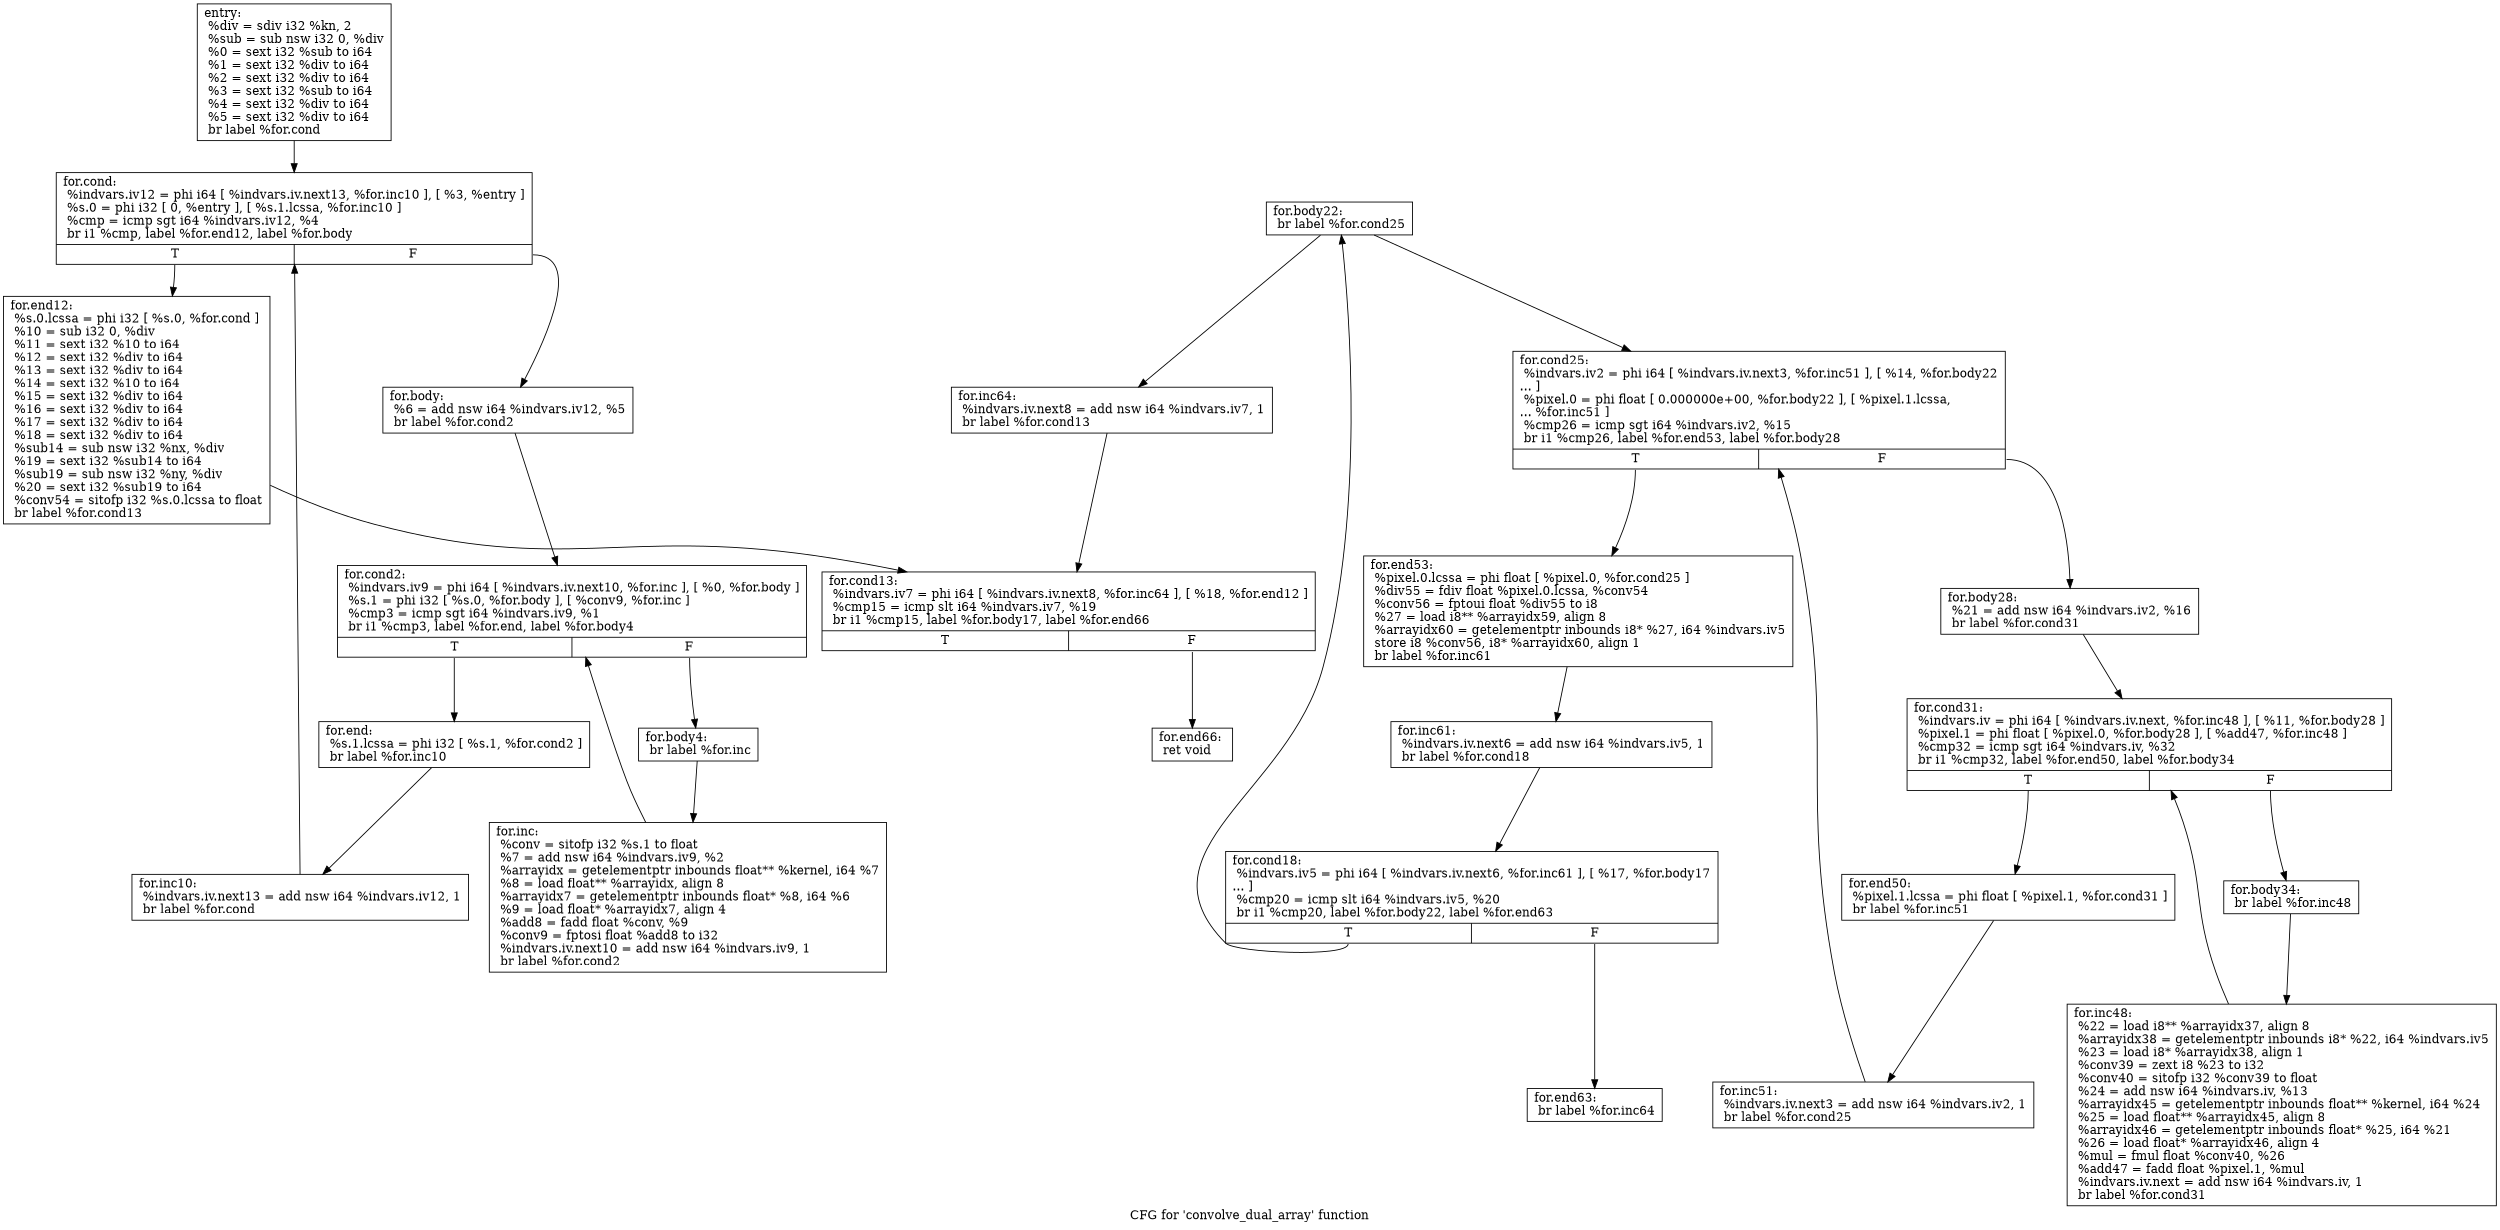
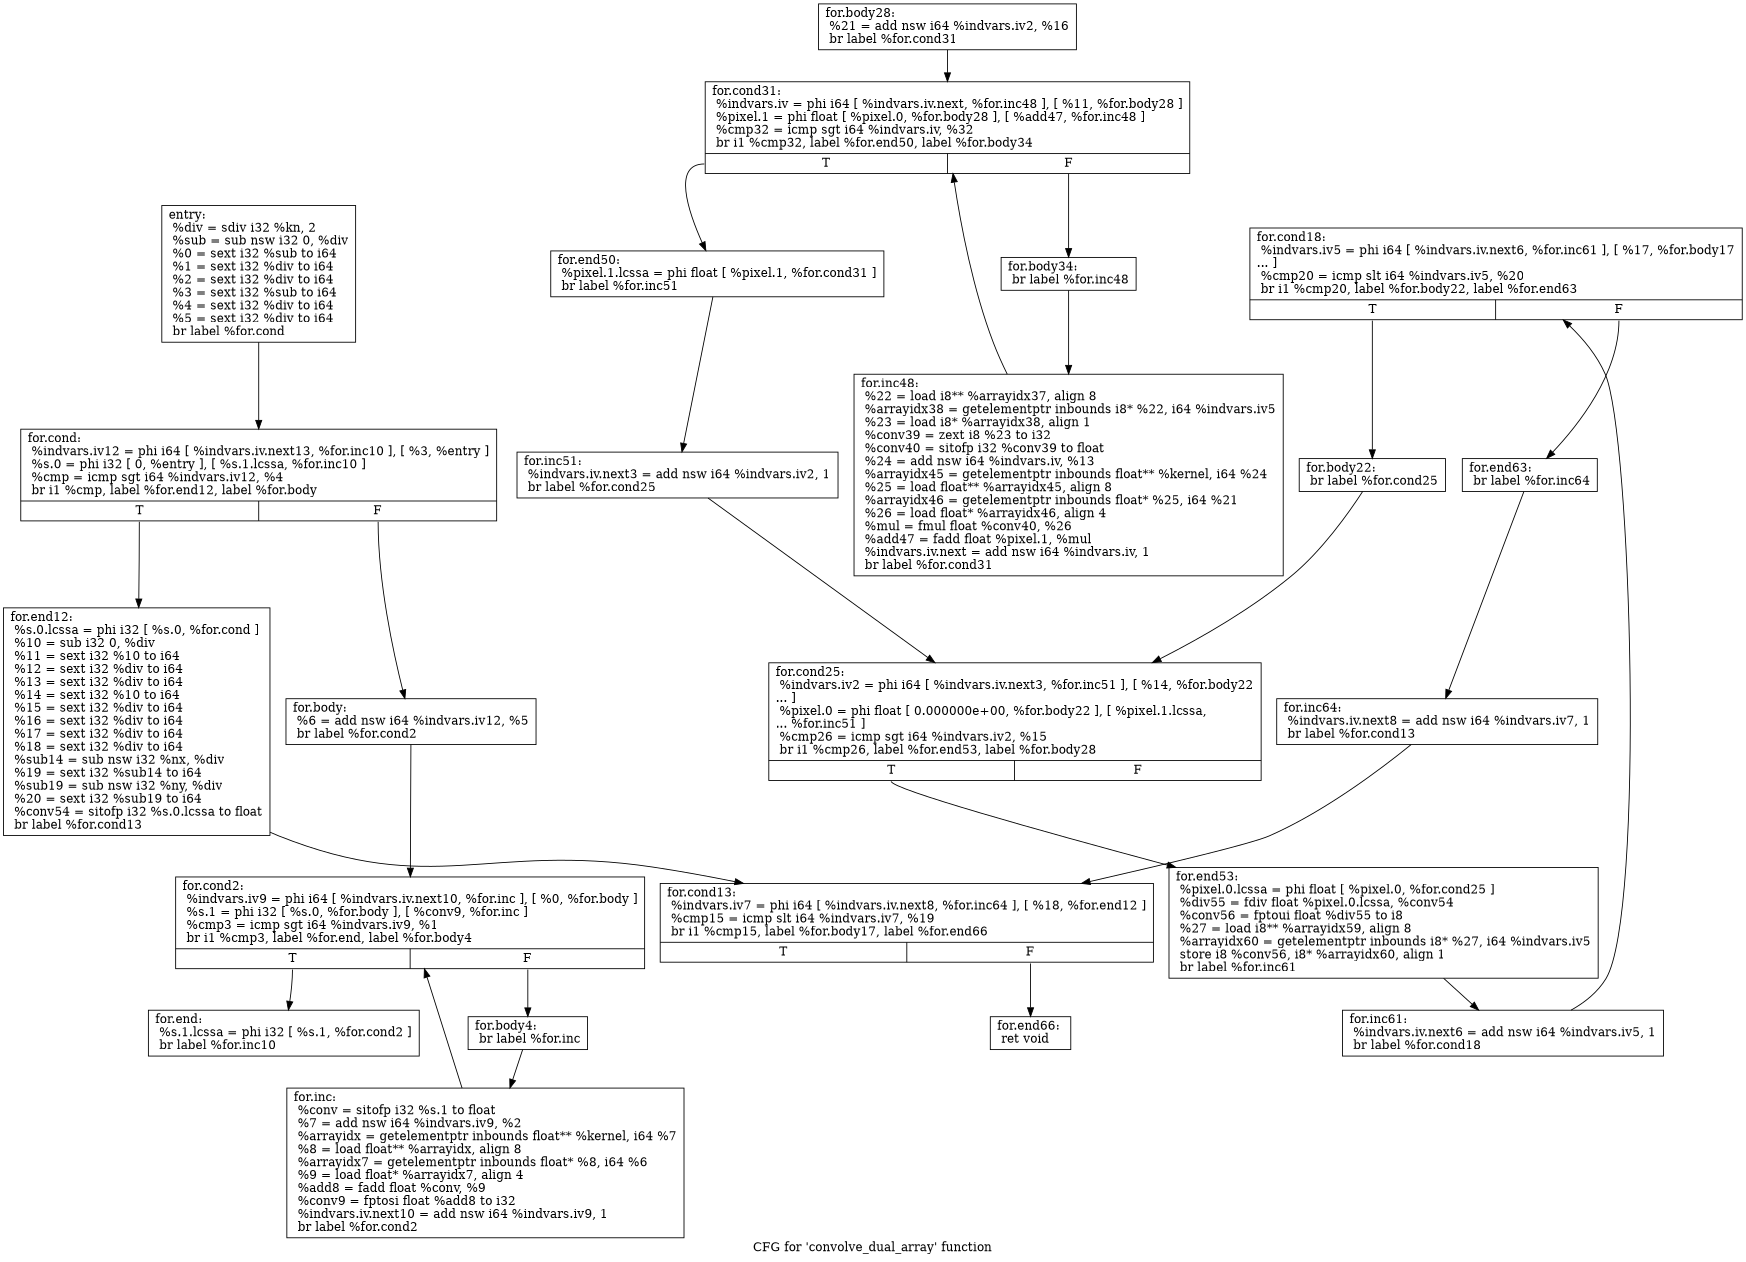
(1233, 308) -> (1486, 591)
(2058, 506) -> none
(300, 897) -> none
